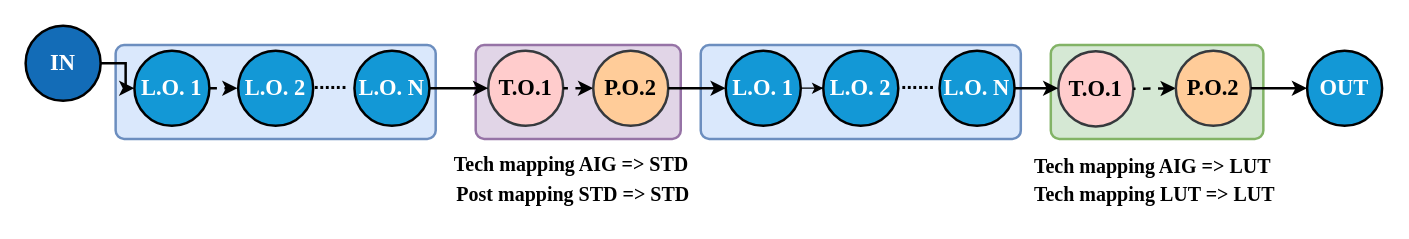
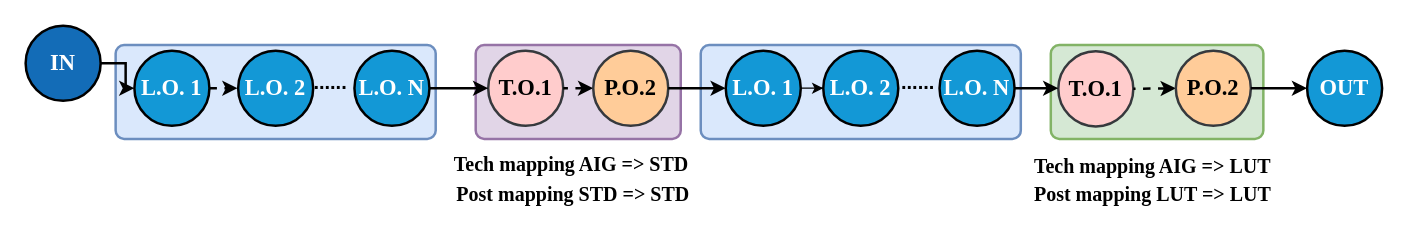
(1121, 192) -> (1121, 192)
